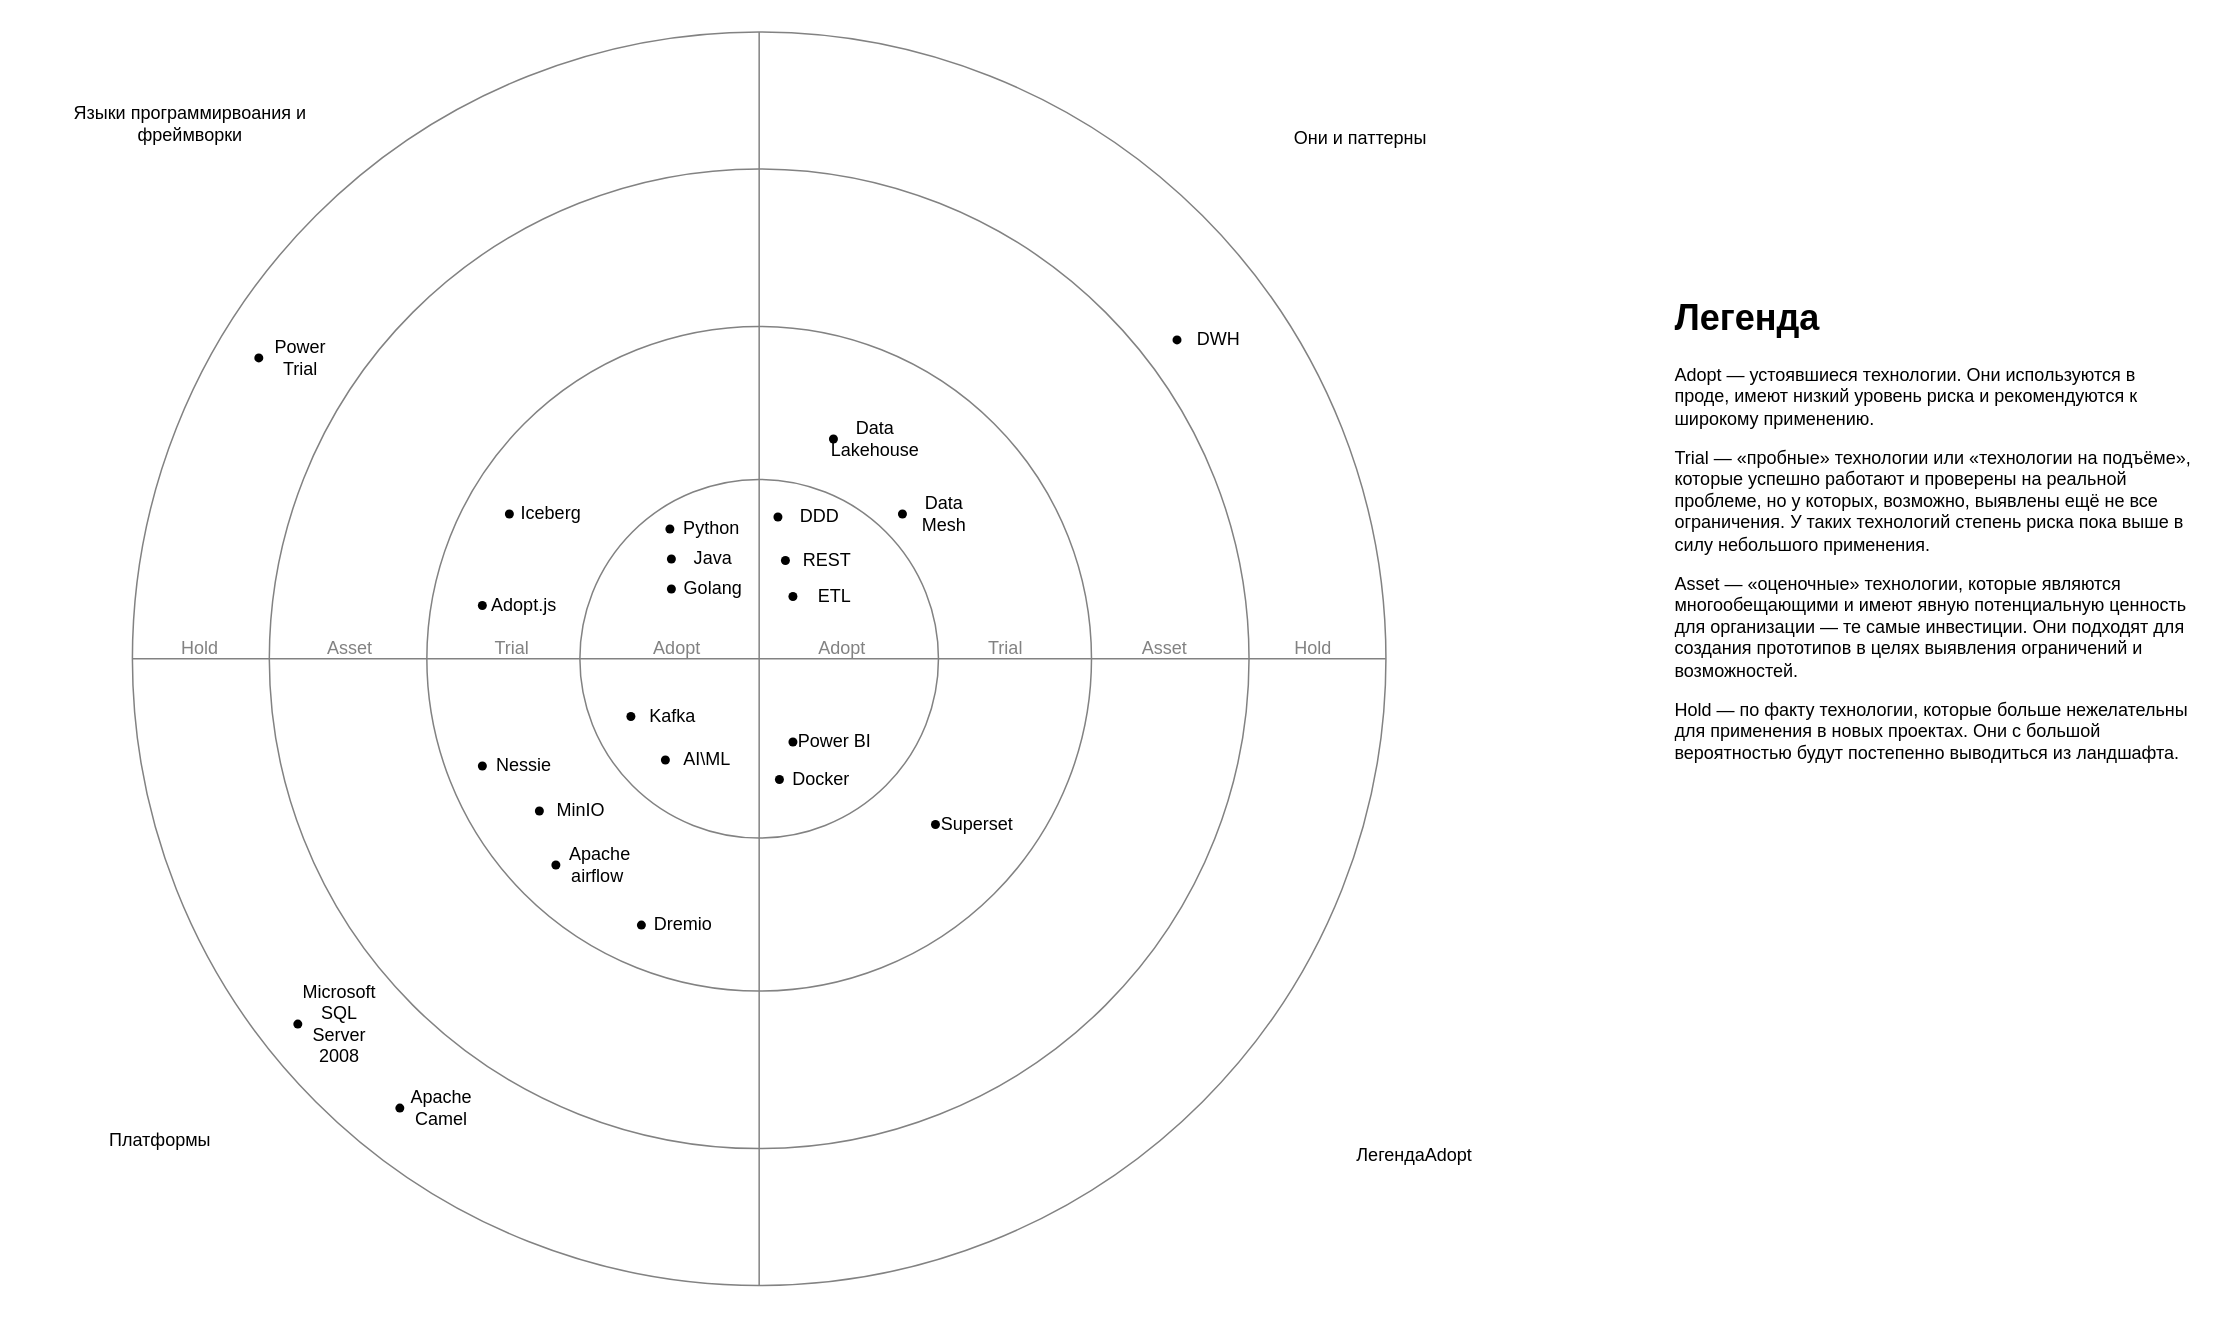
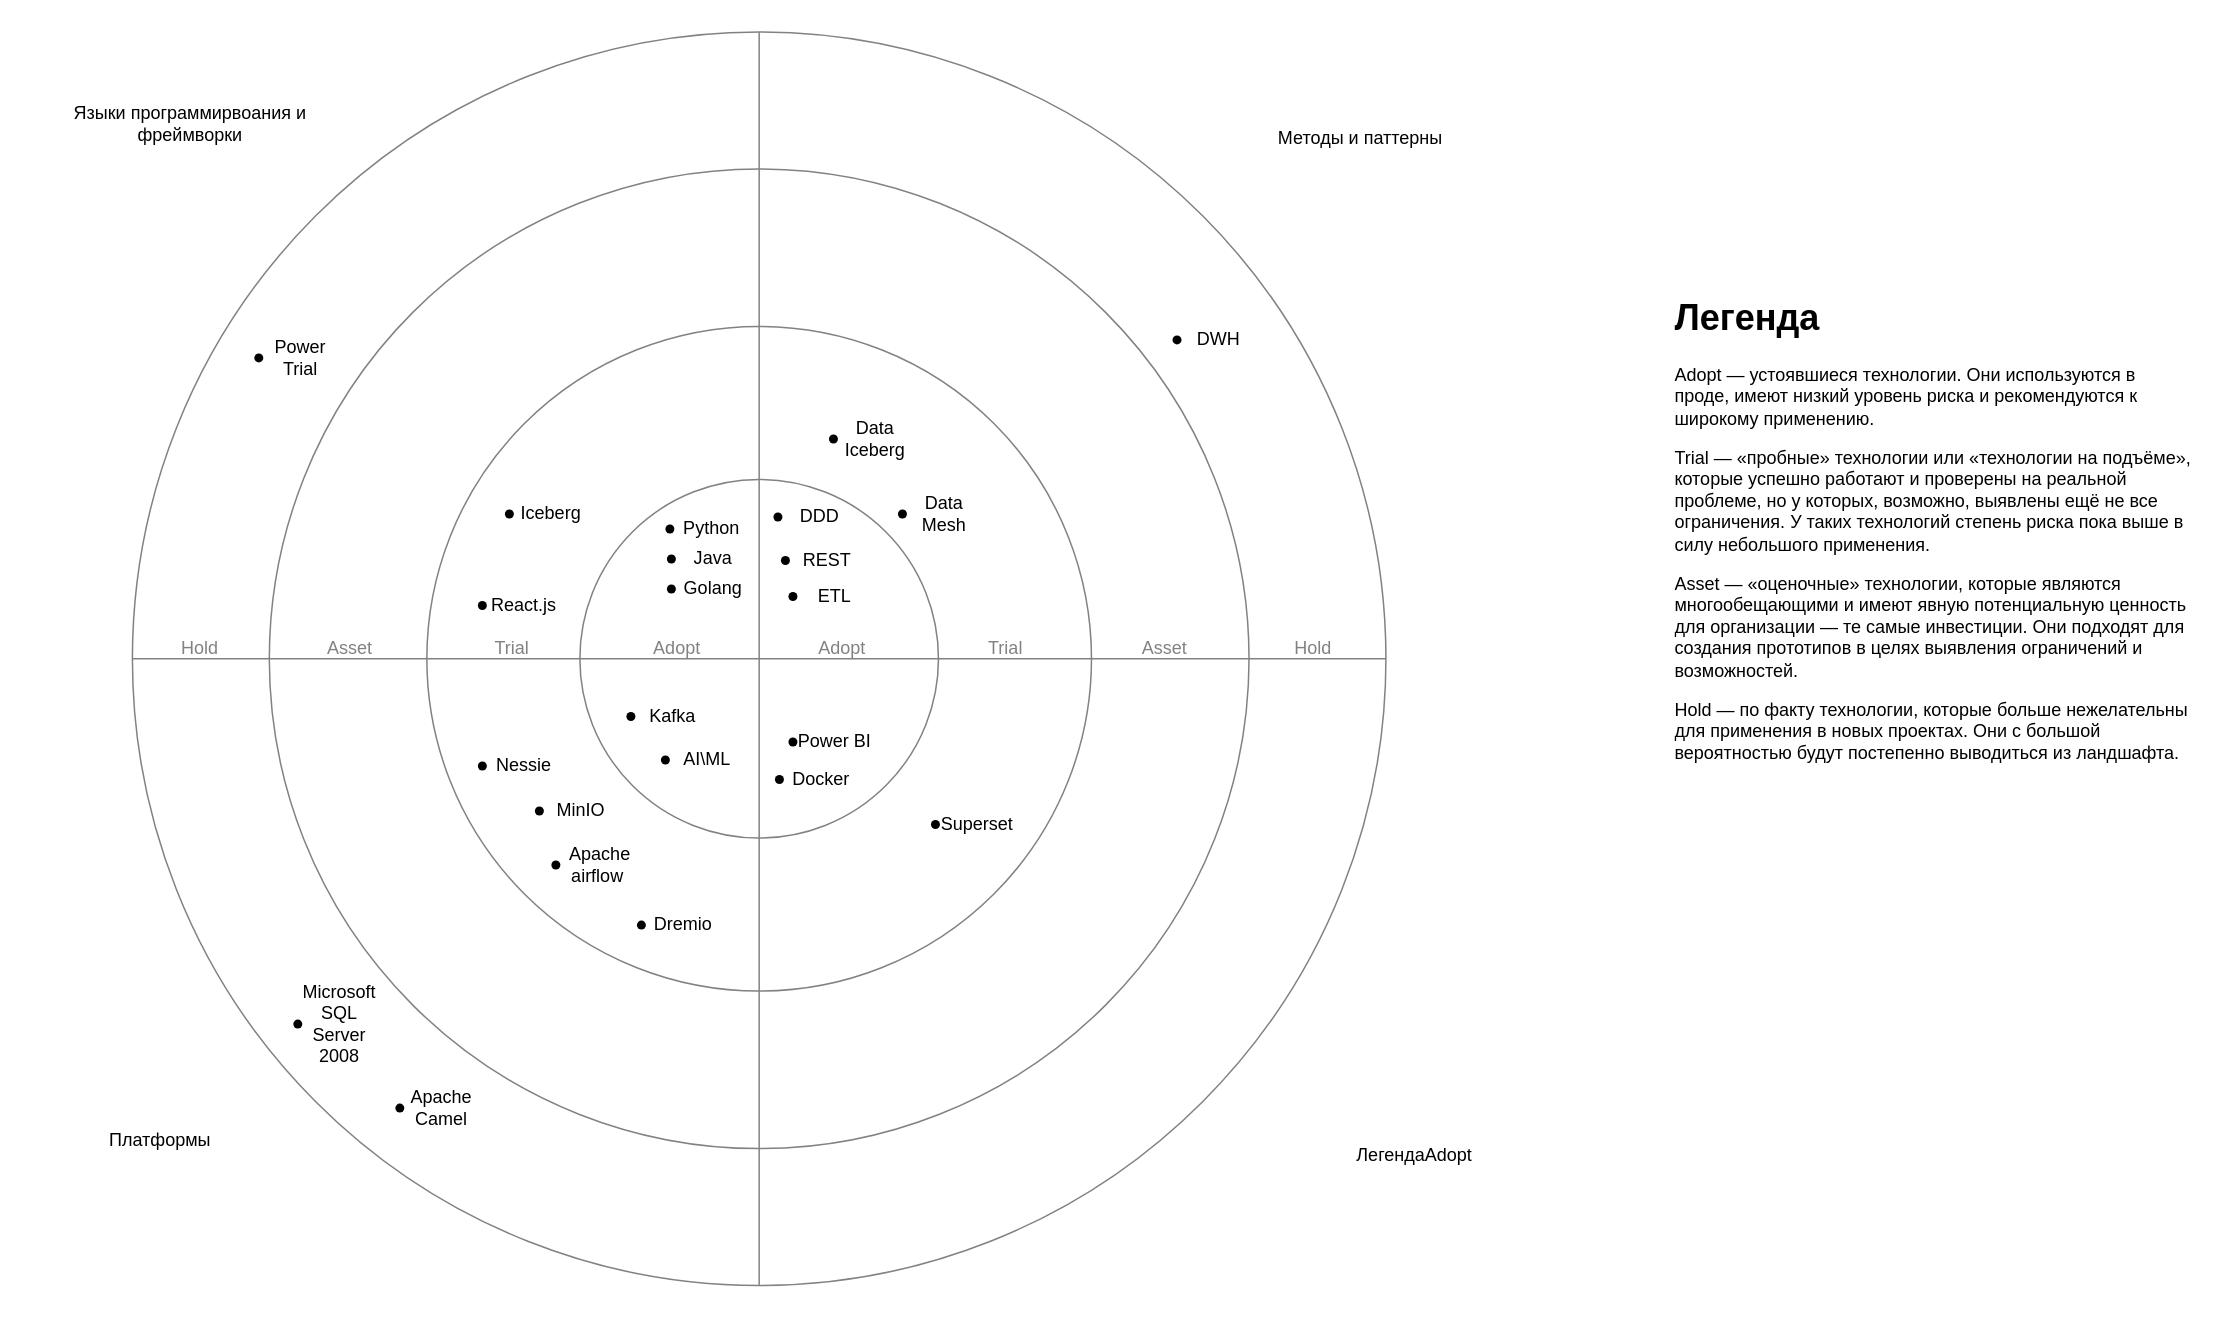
(1361, 139) -> (1361, 139)
(875, 439) -> (875, 439)
(524, 605) -> (524, 605)
